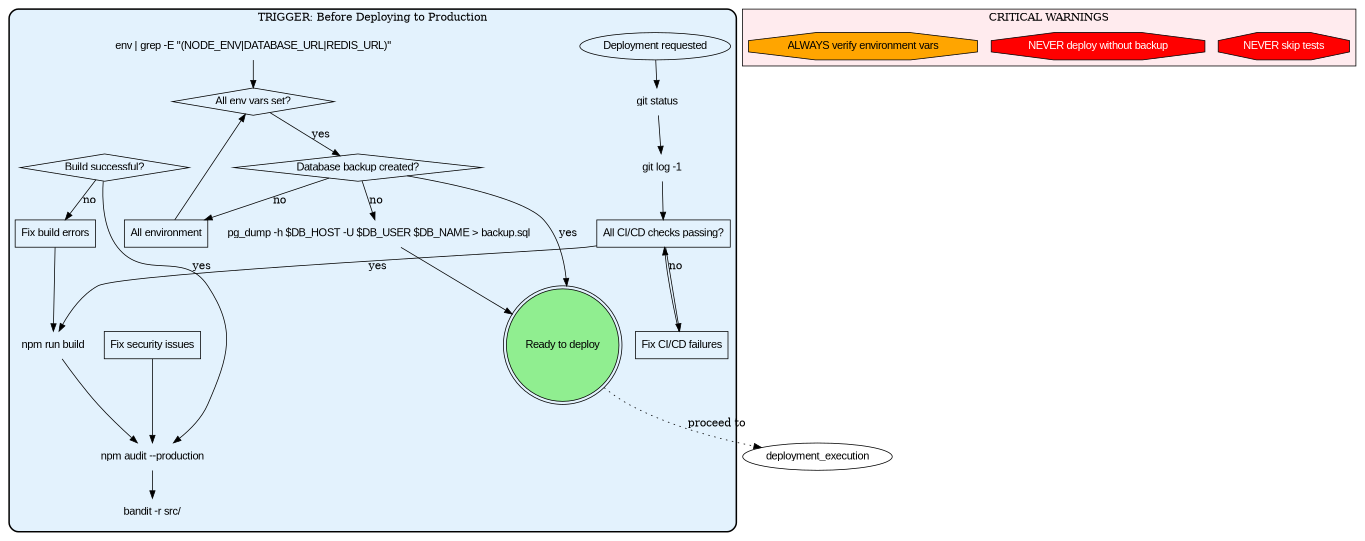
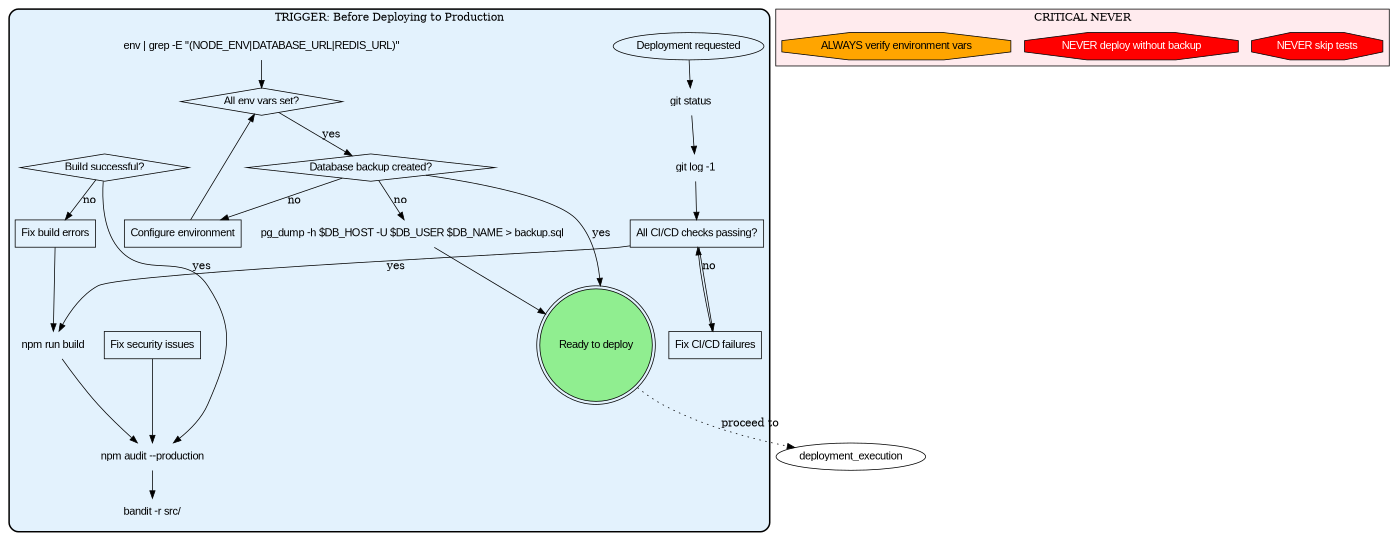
(1049, 18) -> (1083, 18)
(166, 234) -> (183, 234)
